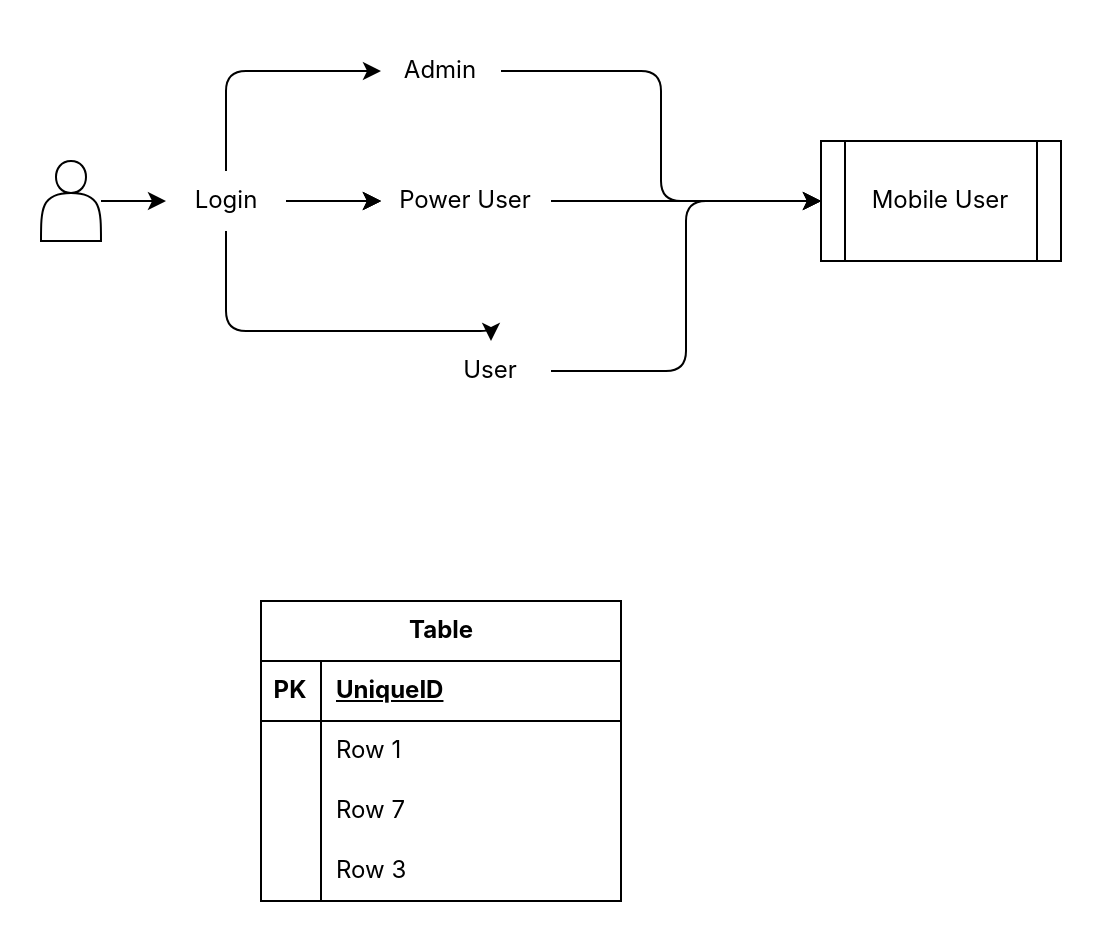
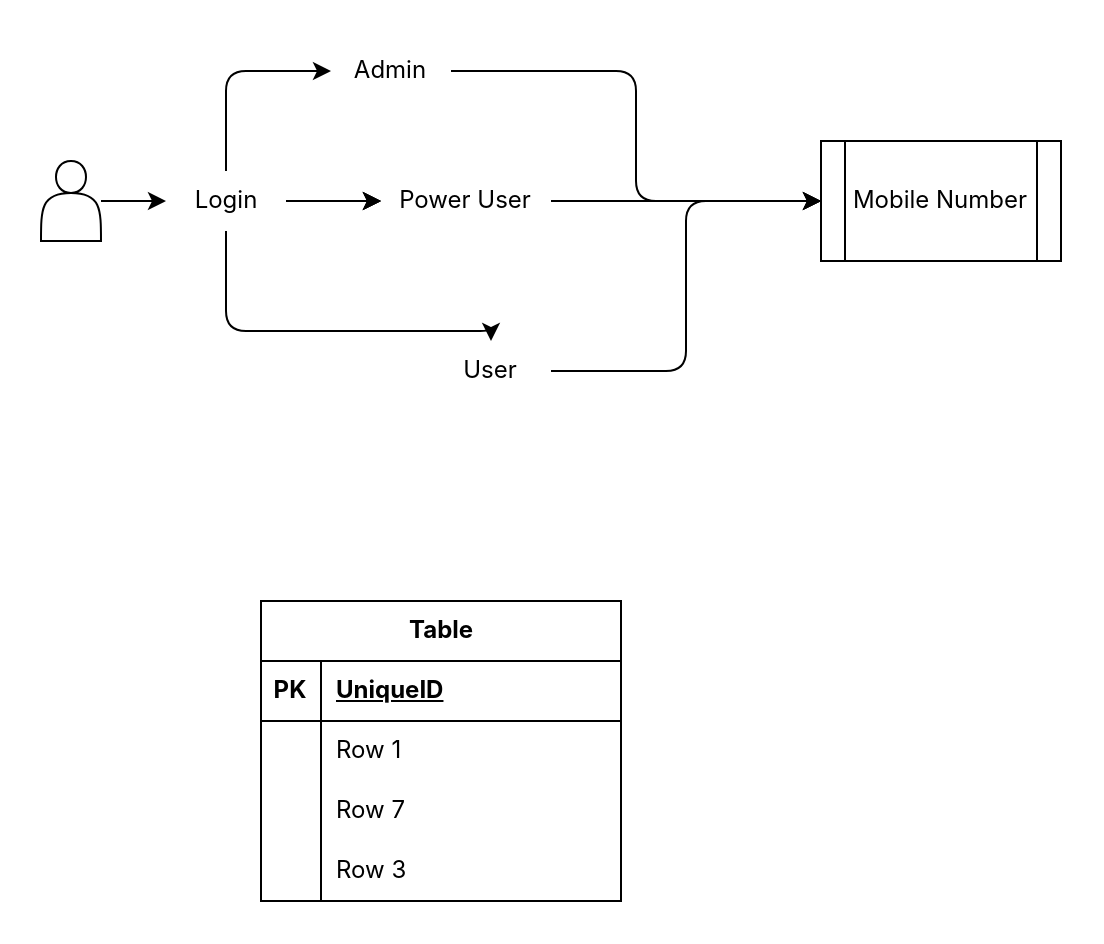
(441, 71) -> (391, 71)
(941, 201) -> (941, 201)
